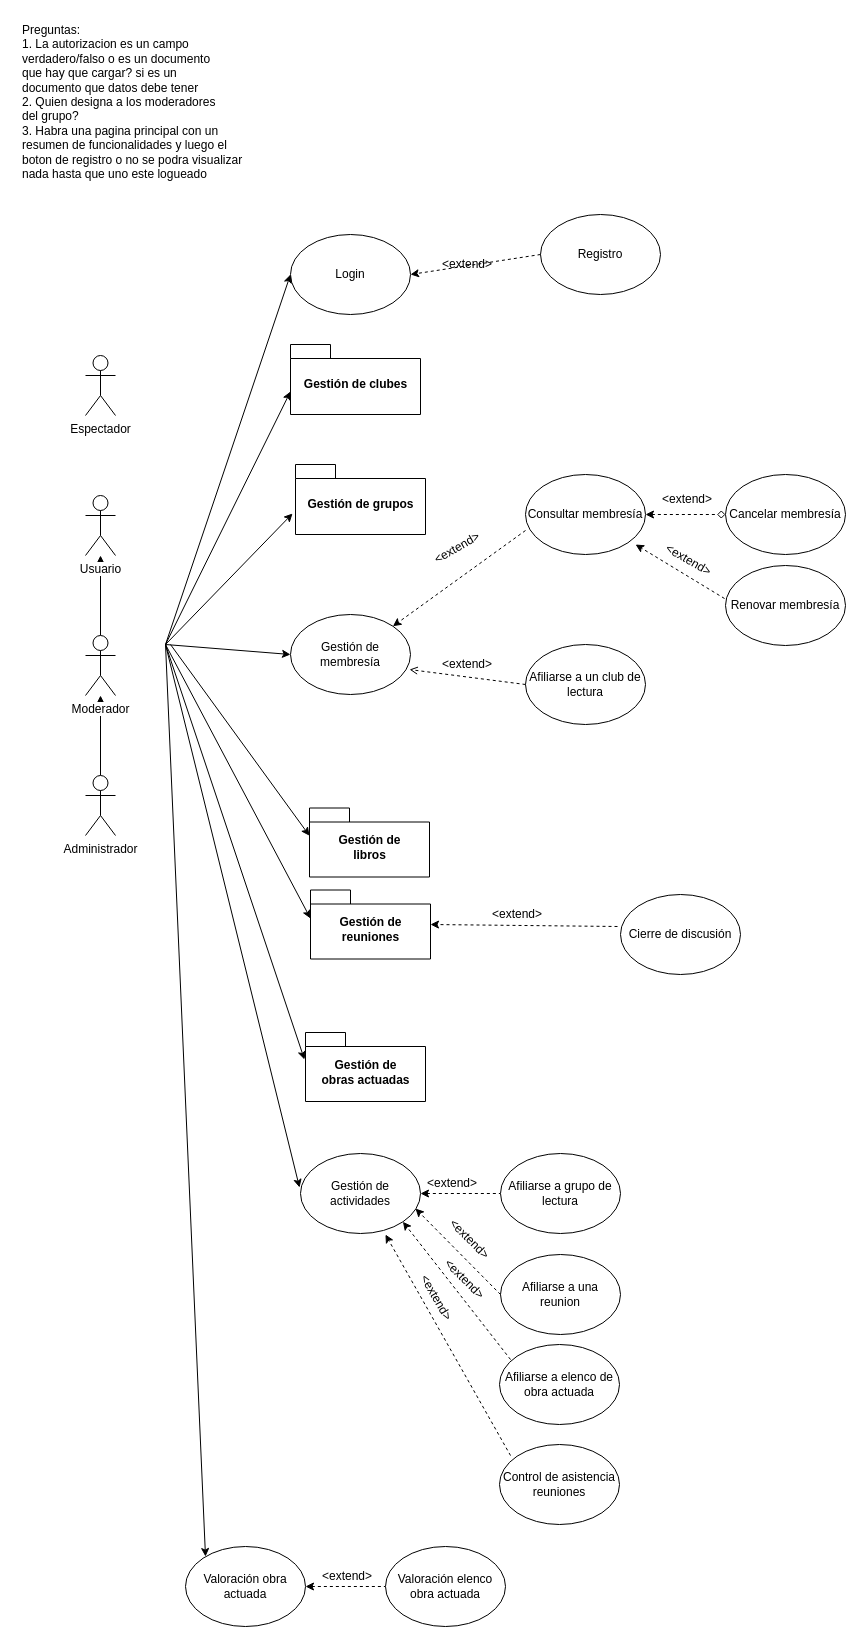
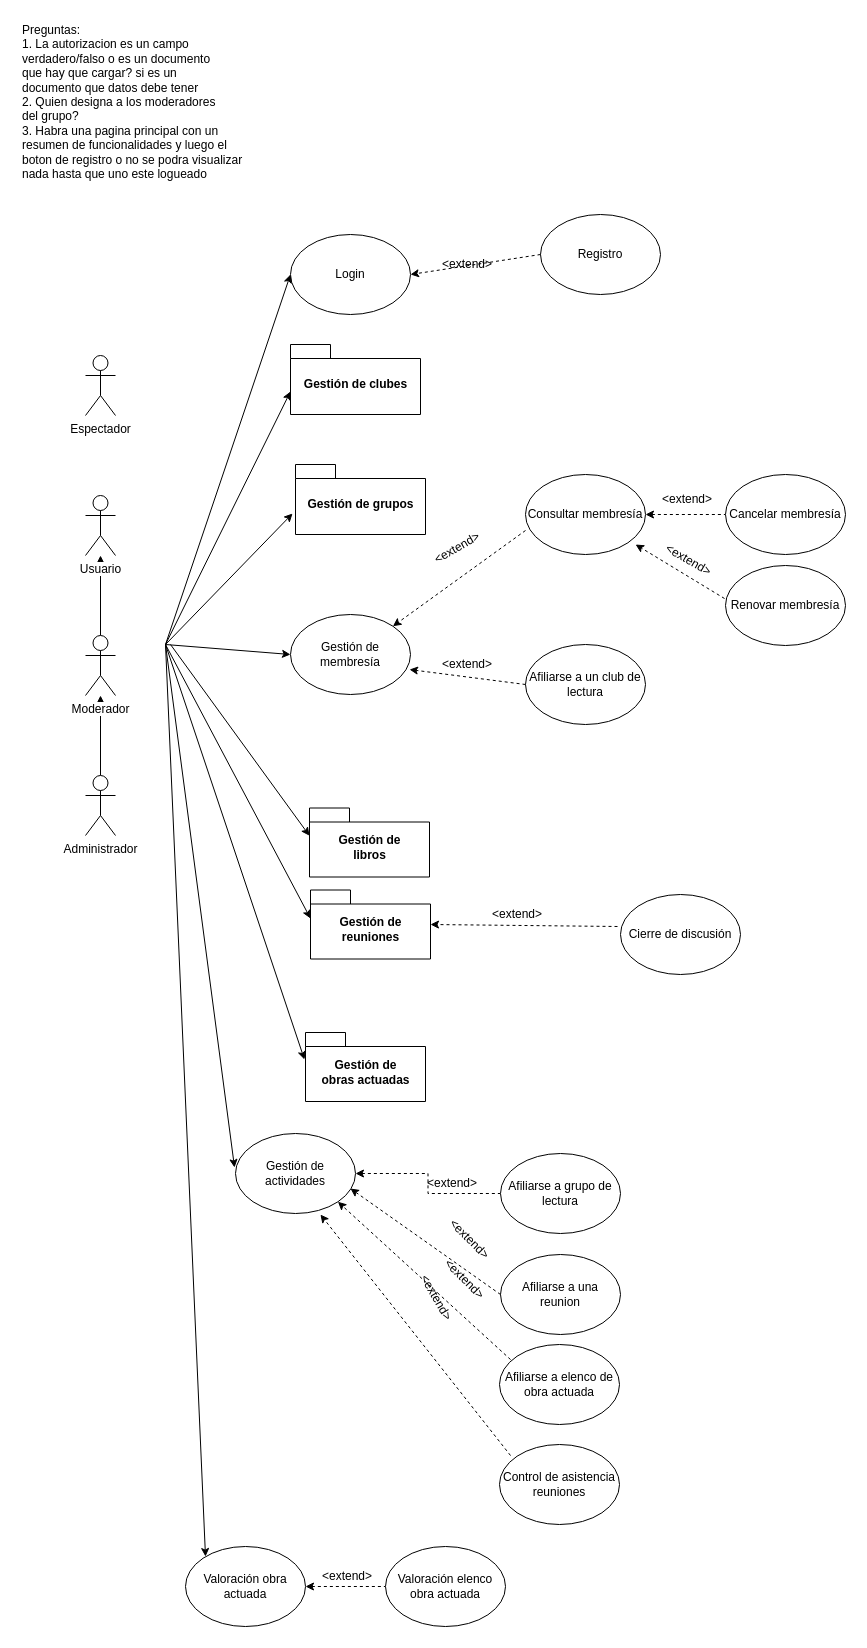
(717, 515) -> (720, 515)
(415, 670) -> (417, 670)
(361, 1194) -> (296, 1174)
